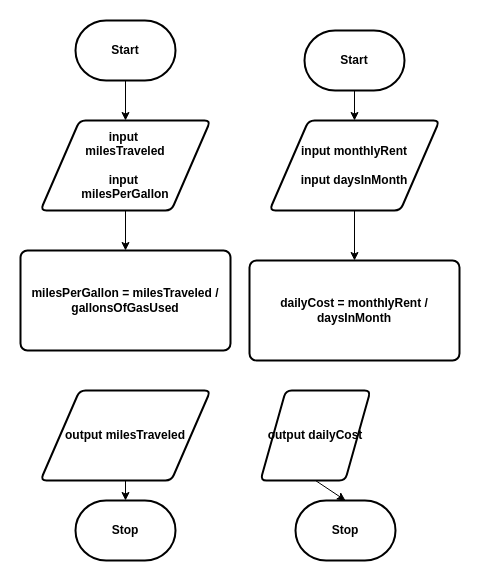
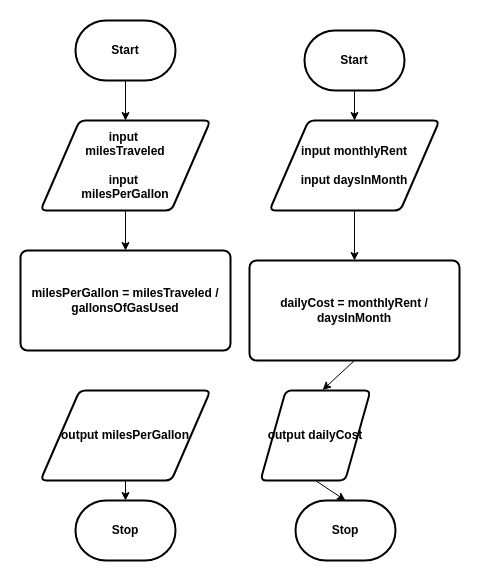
none -> (341, 373)
(126, 436) -> (126, 436)
